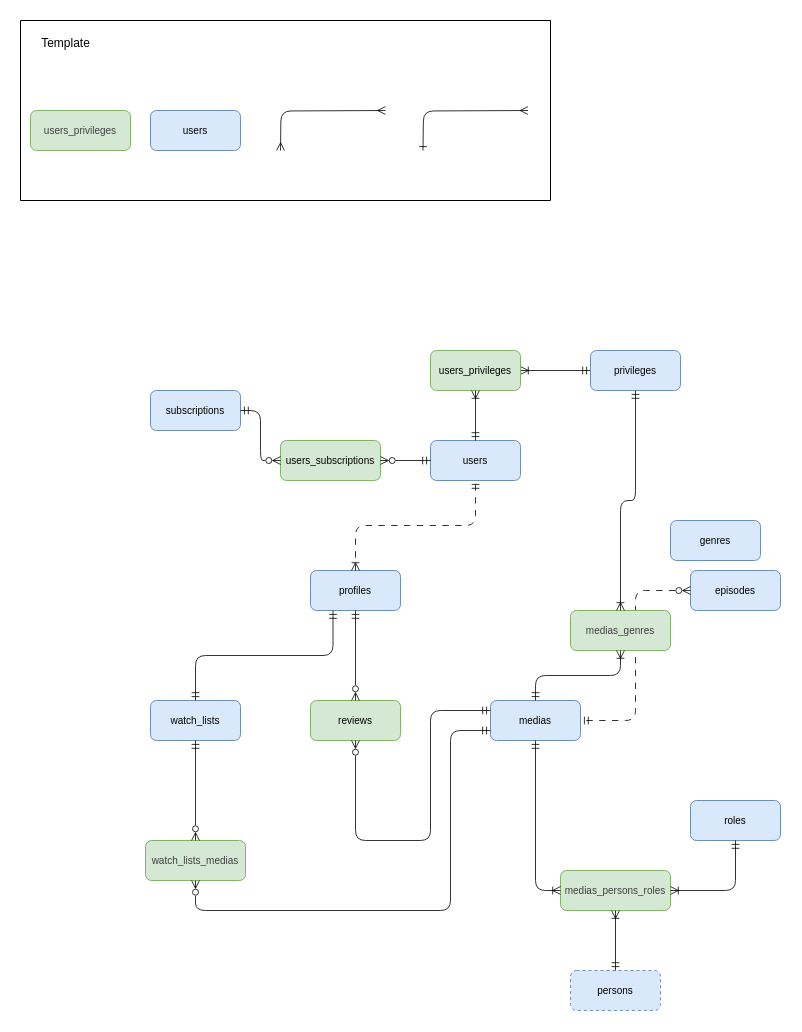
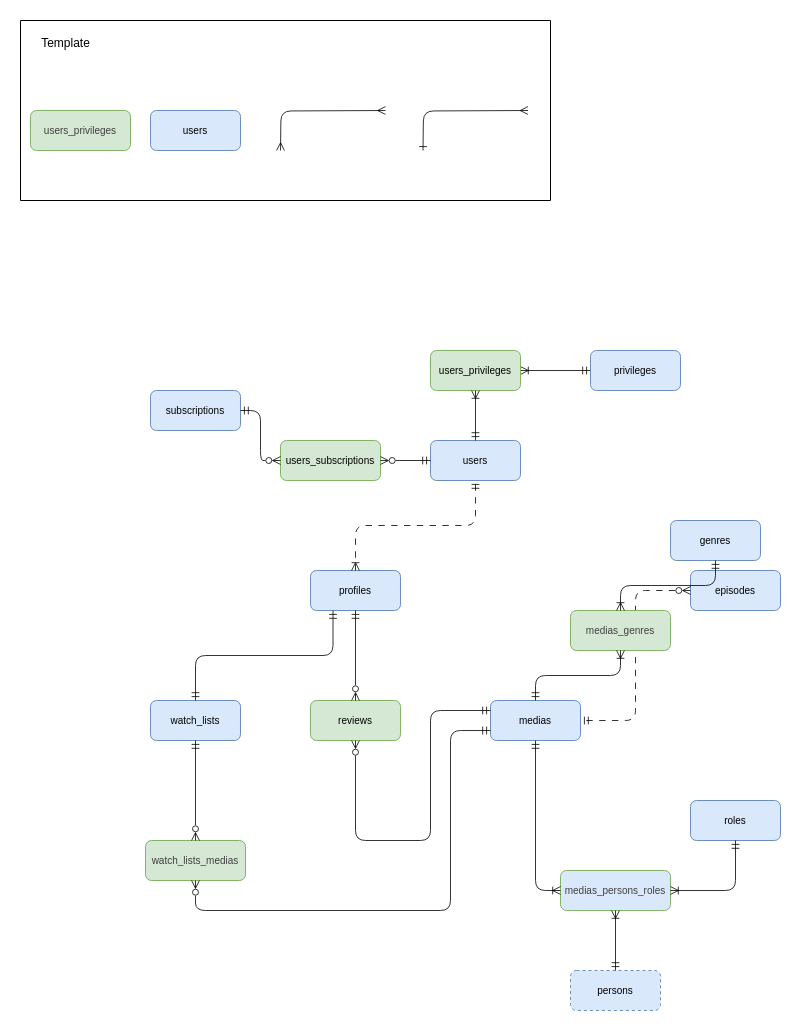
(635, 496) -> (677, 586)
(616, 891) -> (616, 891)
